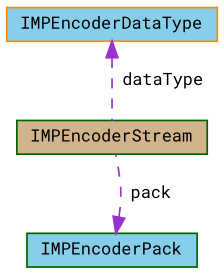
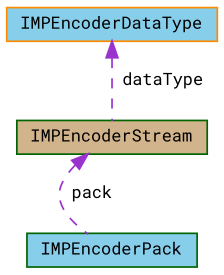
(121, 185) -> (61, 202)
